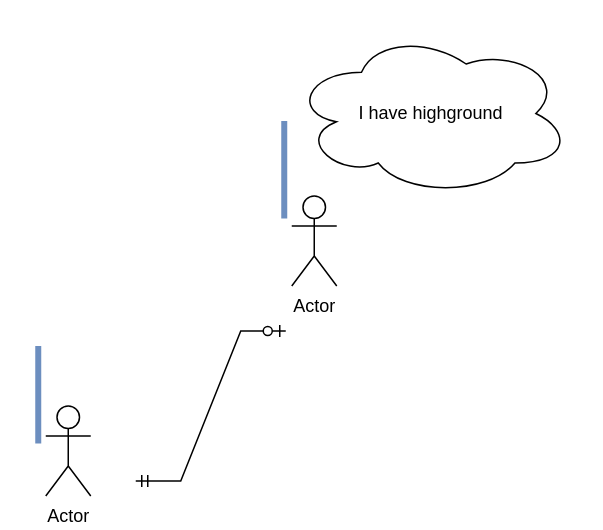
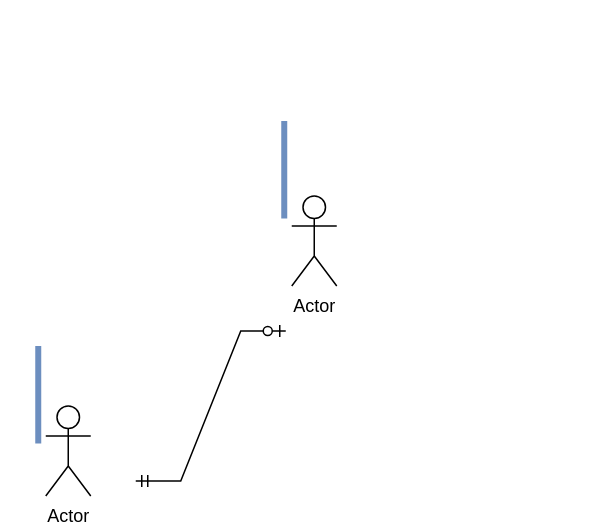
(431, 113) -> none
